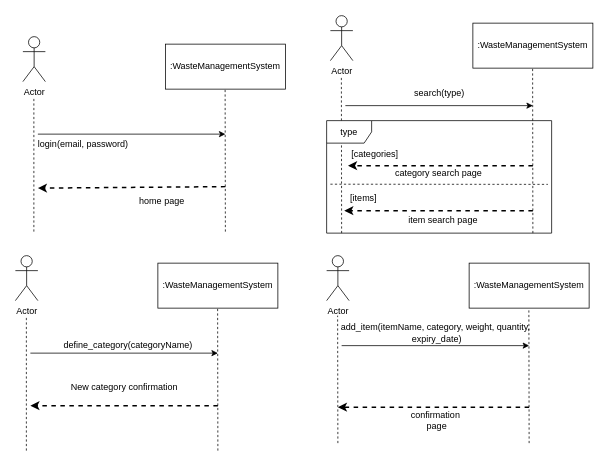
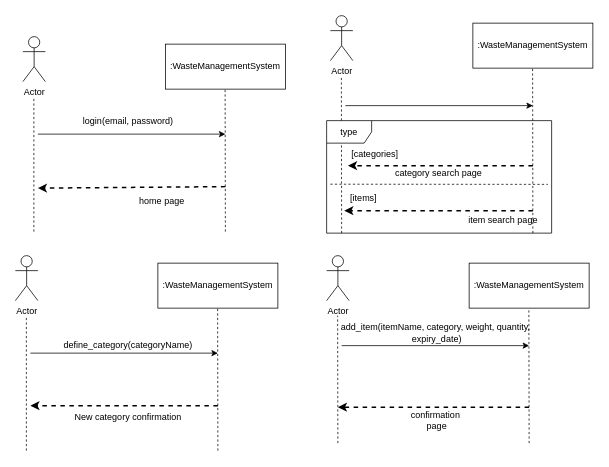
(439, 93) -> none
(83, 144) -> (128, 121)
(443, 220) -> (503, 220)
(124, 387) -> (128, 417)
